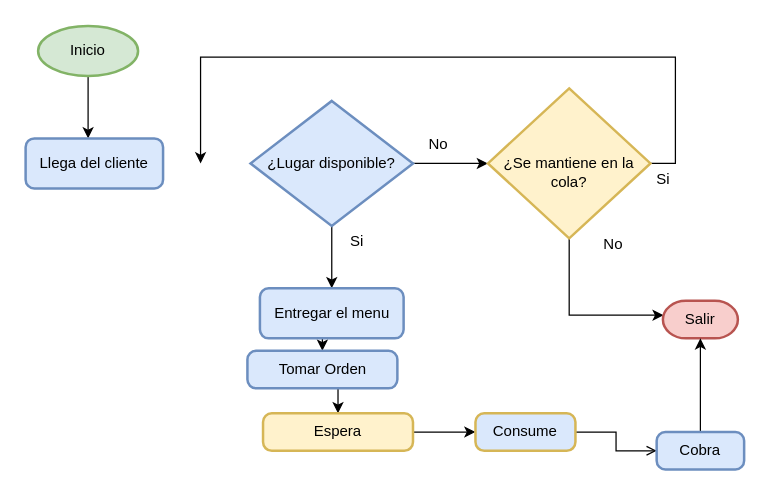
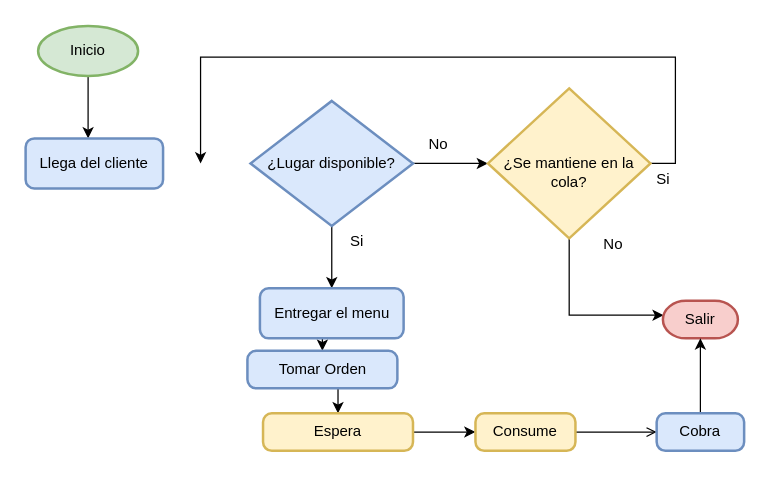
(526, 432) -> (526, 432)
(701, 451) -> (701, 432)
